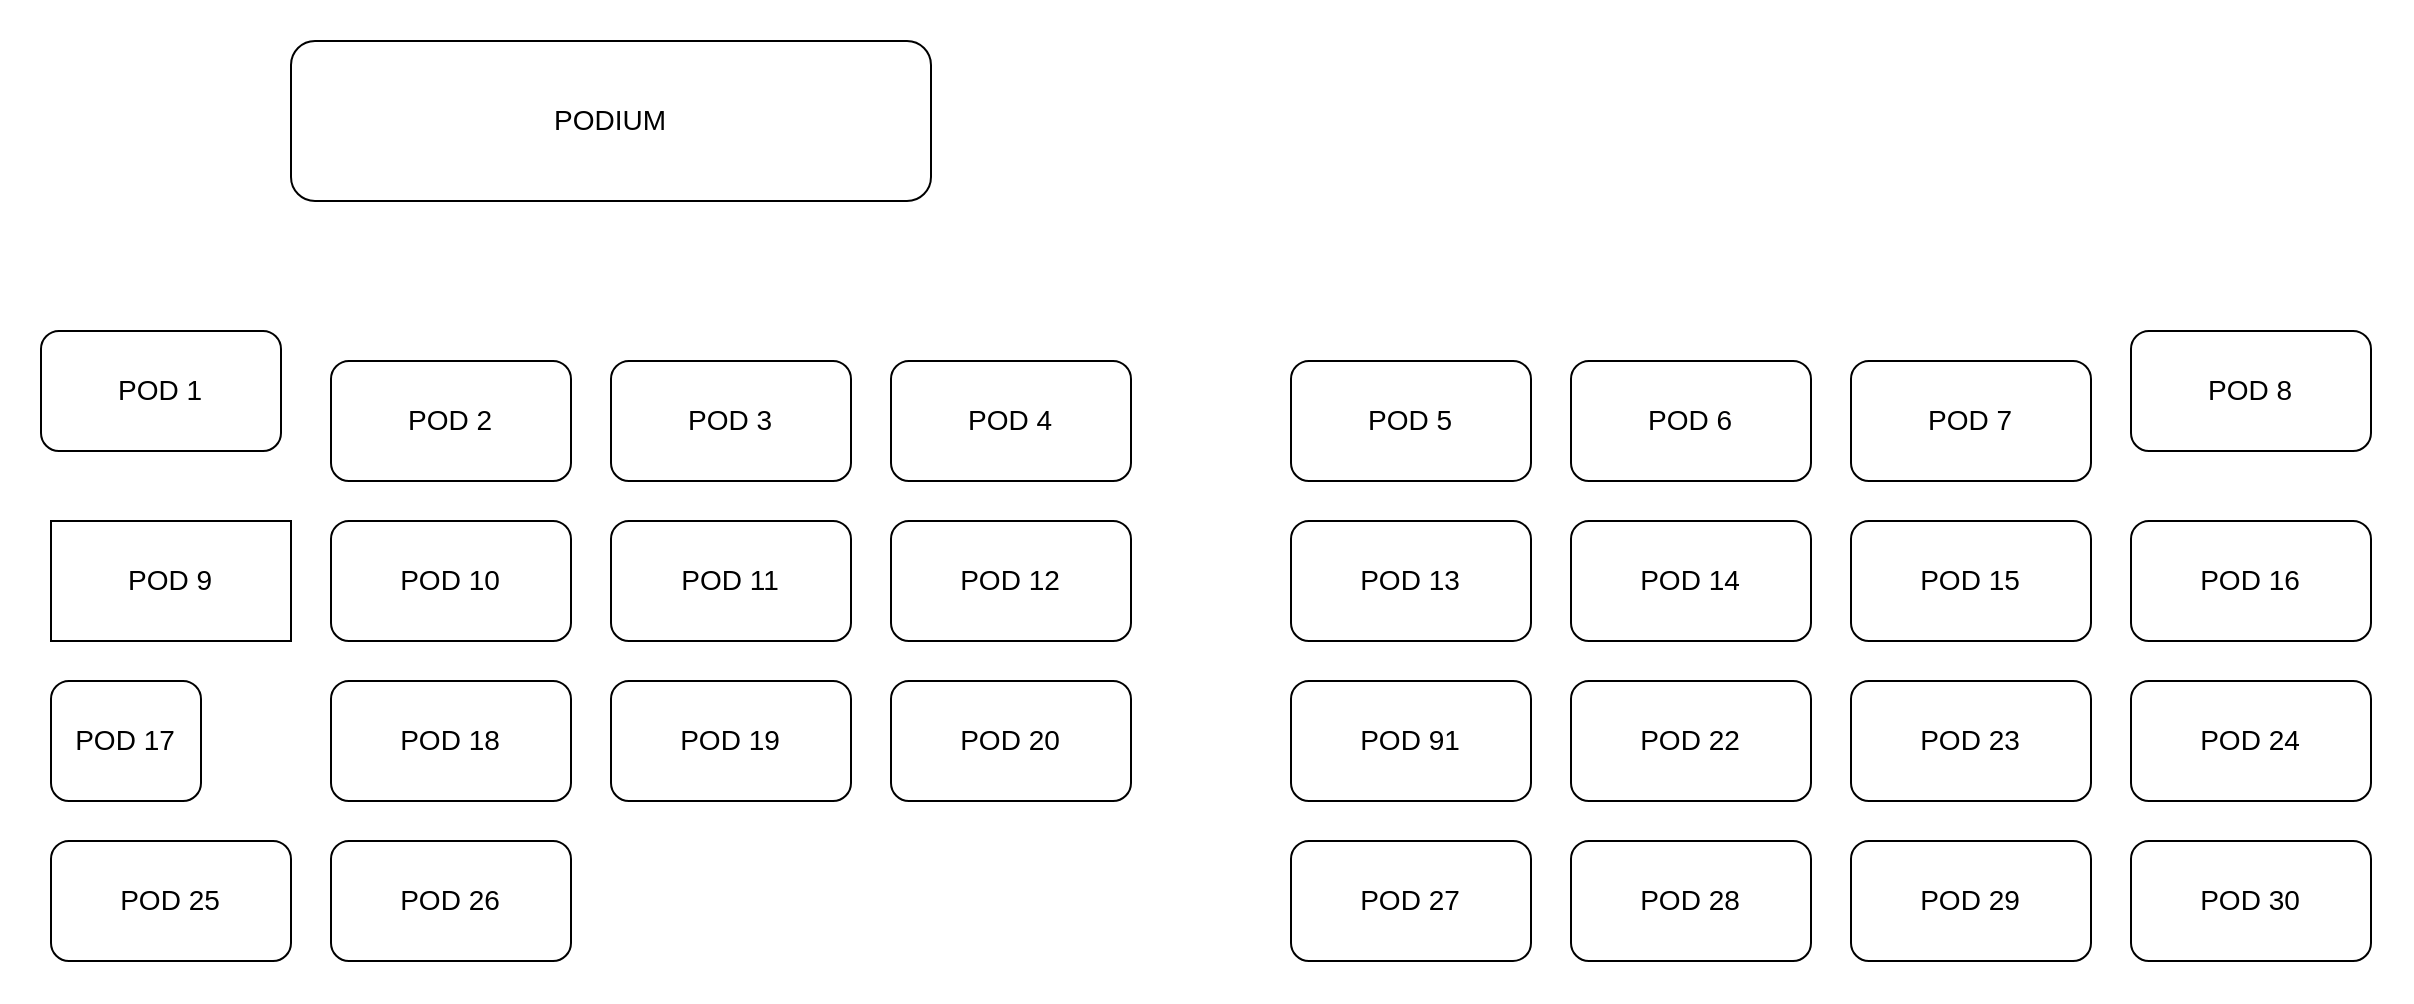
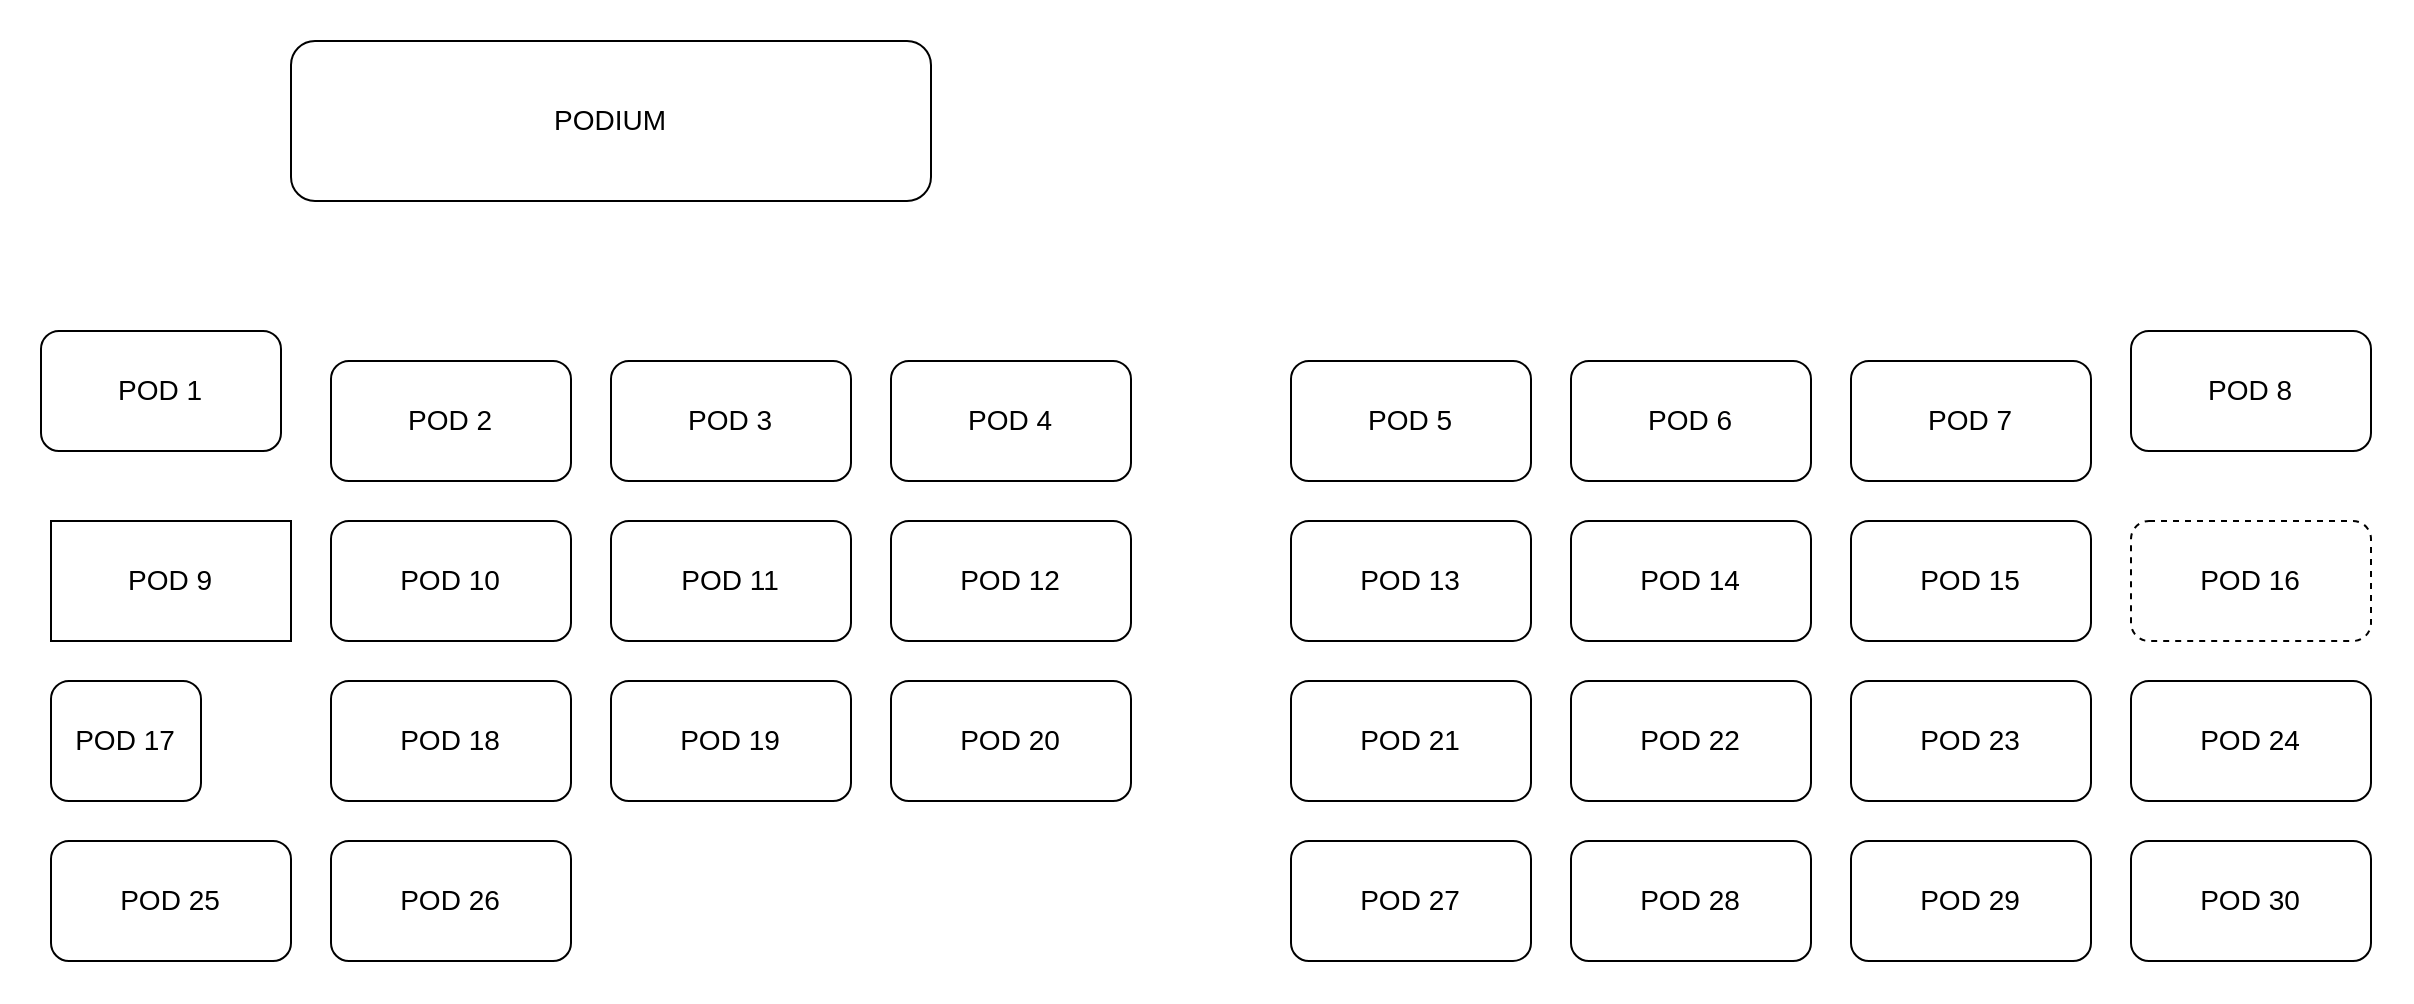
(2251, 581) -> (2251, 581)
(1411, 741) -> (1411, 741)
